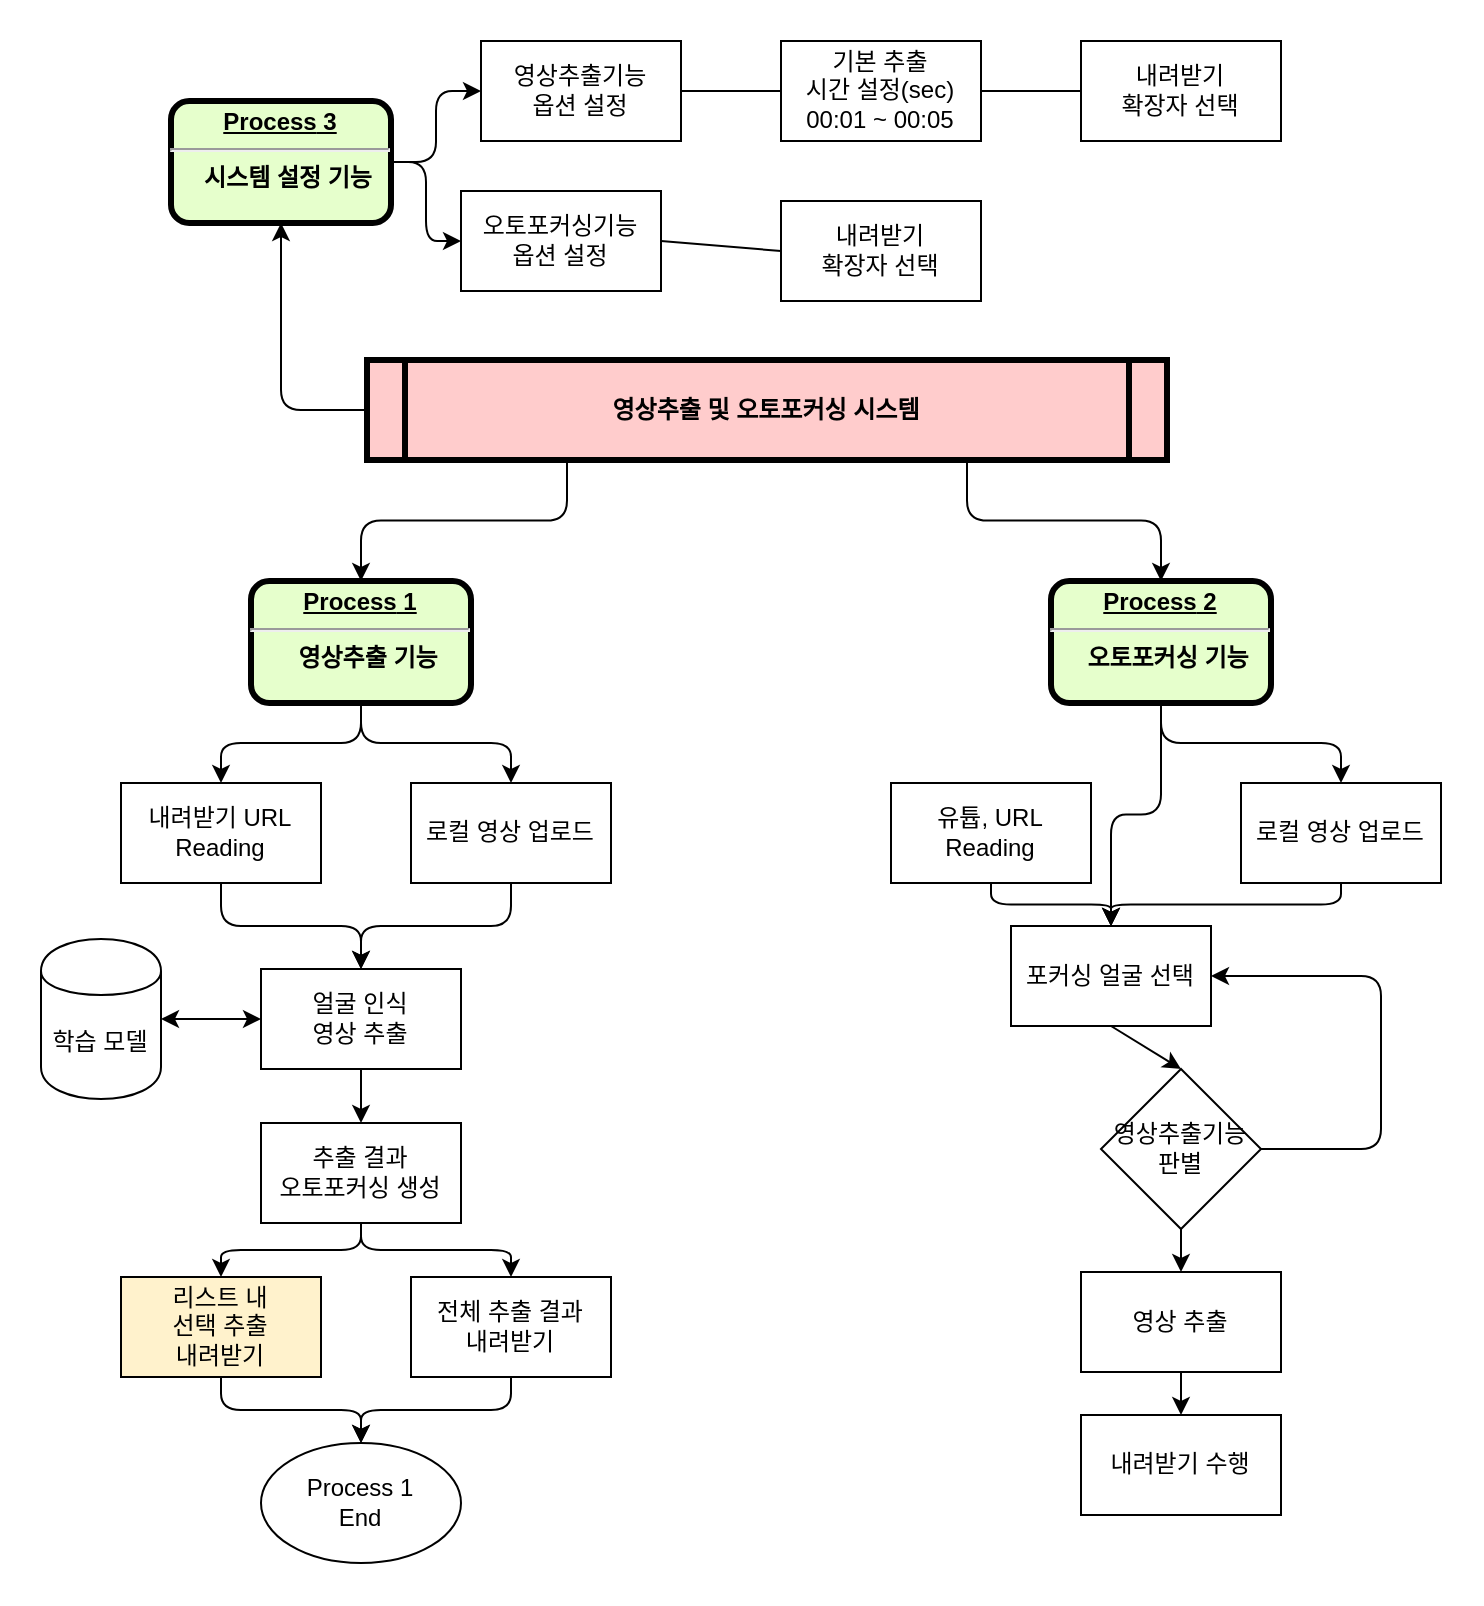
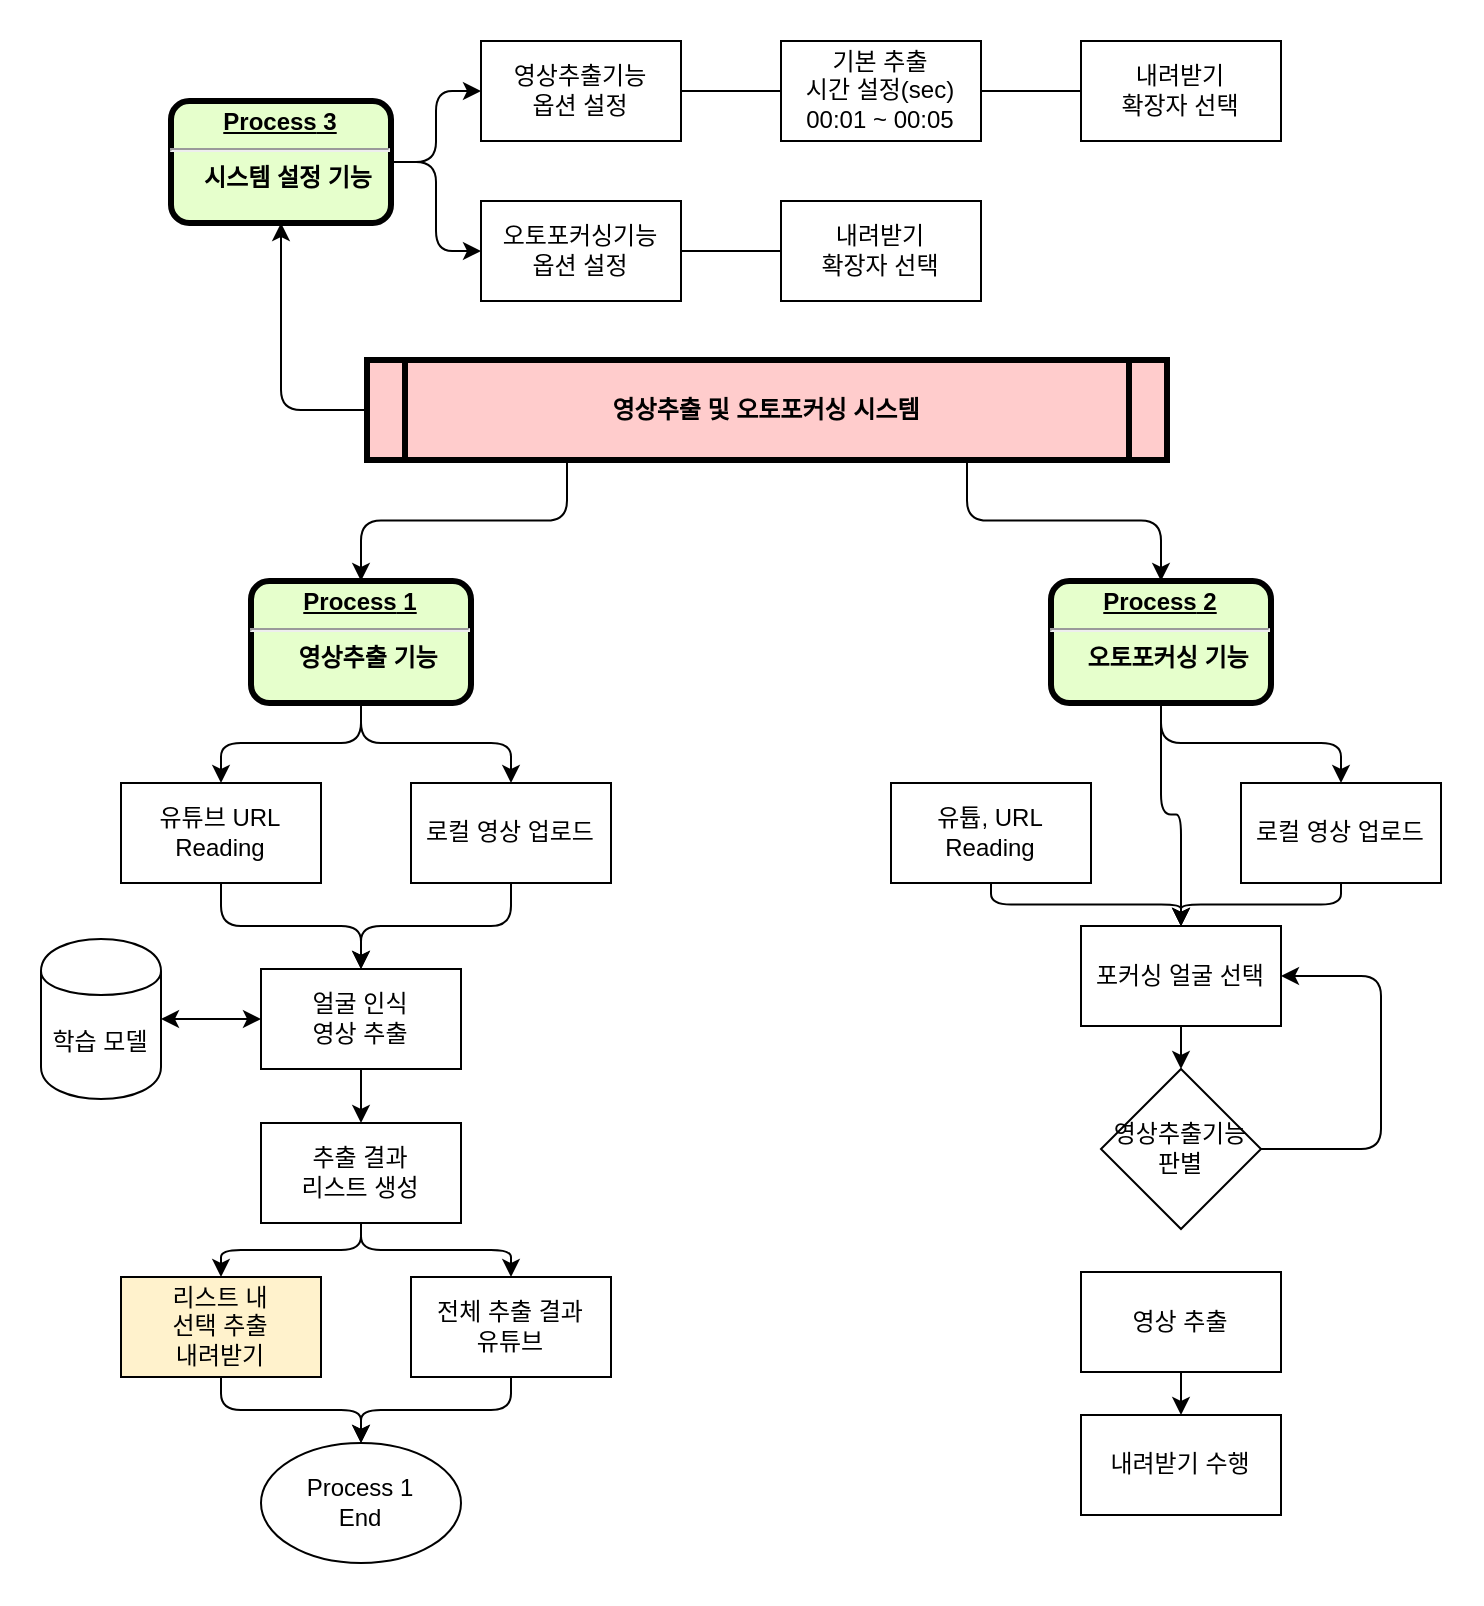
(561, 241) -> (581, 251)
(221, 833) -> (221, 833)
(1111, 976) -> (1181, 976)
(361, 1173) -> (361, 1173)
(1181, 1244) -> none
(511, 1327) -> (511, 1327)
